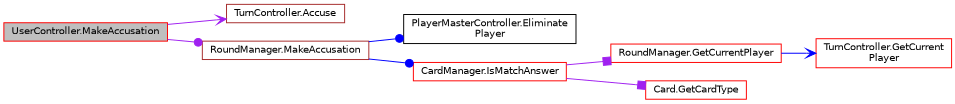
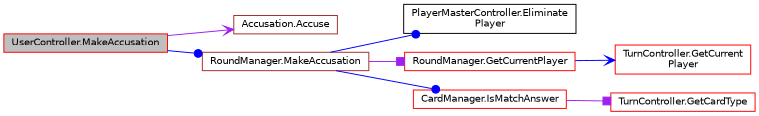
(286, 14) -> (286, 25)
(181, 41) -> (181, 52)
(584, 63) -> (382, 61)
(696, 90) -> (683, 102)
